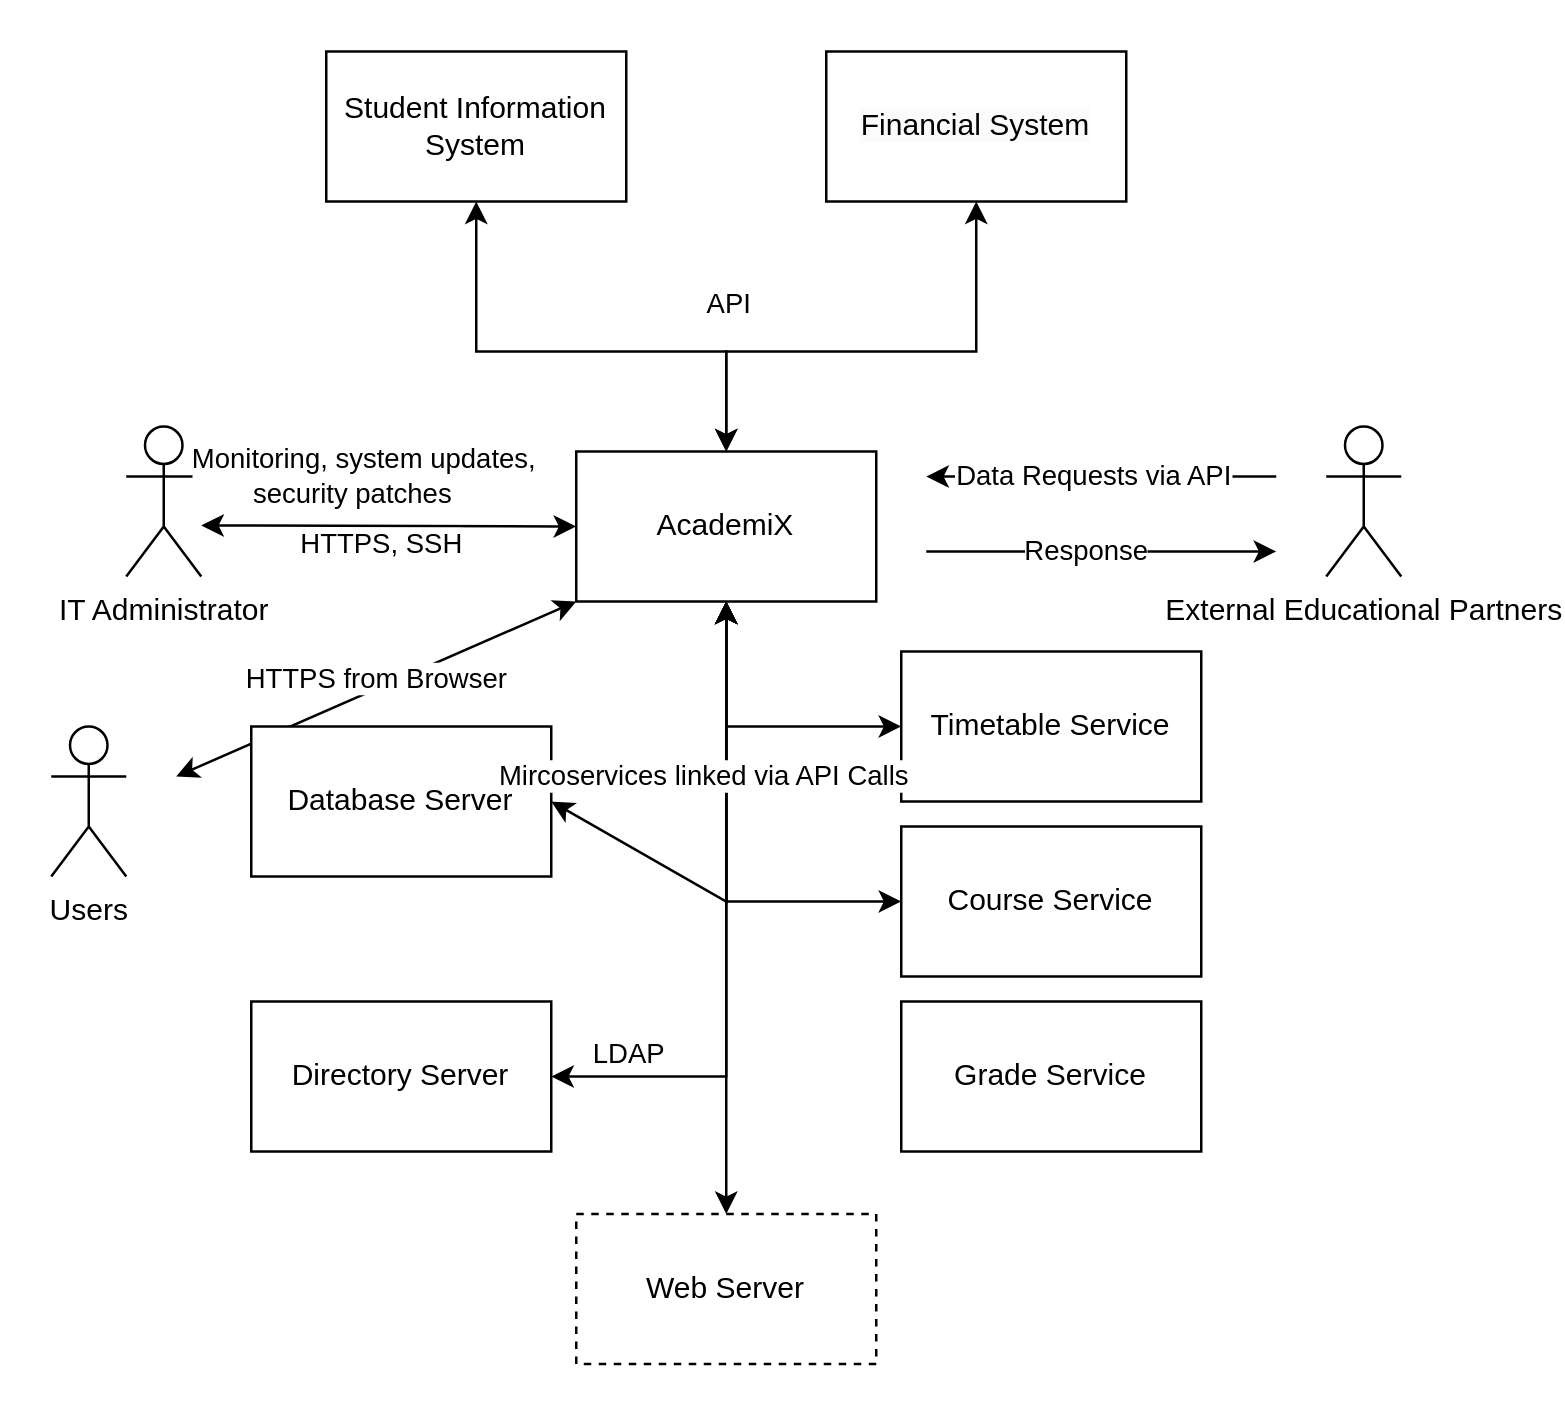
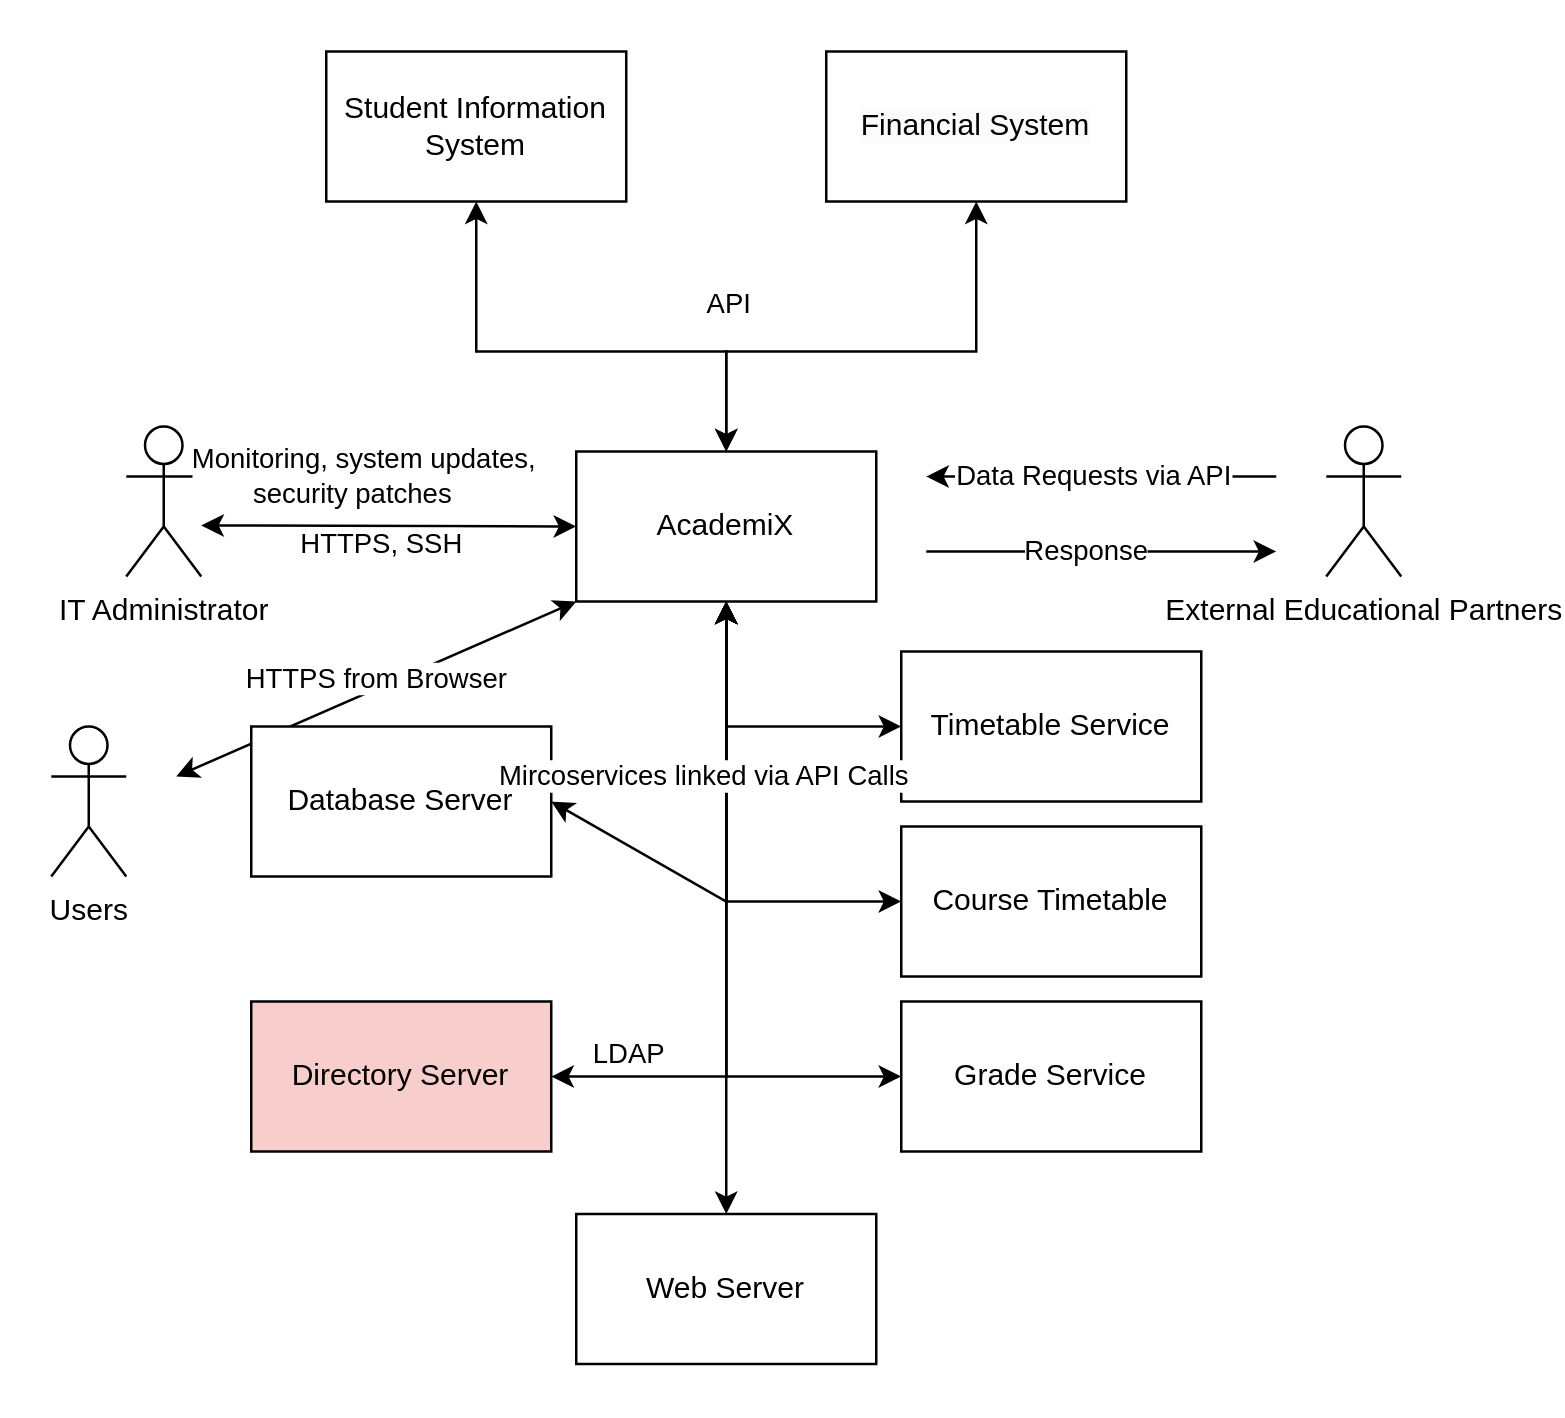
(1051, 901) -> (1051, 901)
(401, 1076) -> (401, 1076)
none -> (808, 1076)
(726, 1289) -> (726, 1289)
